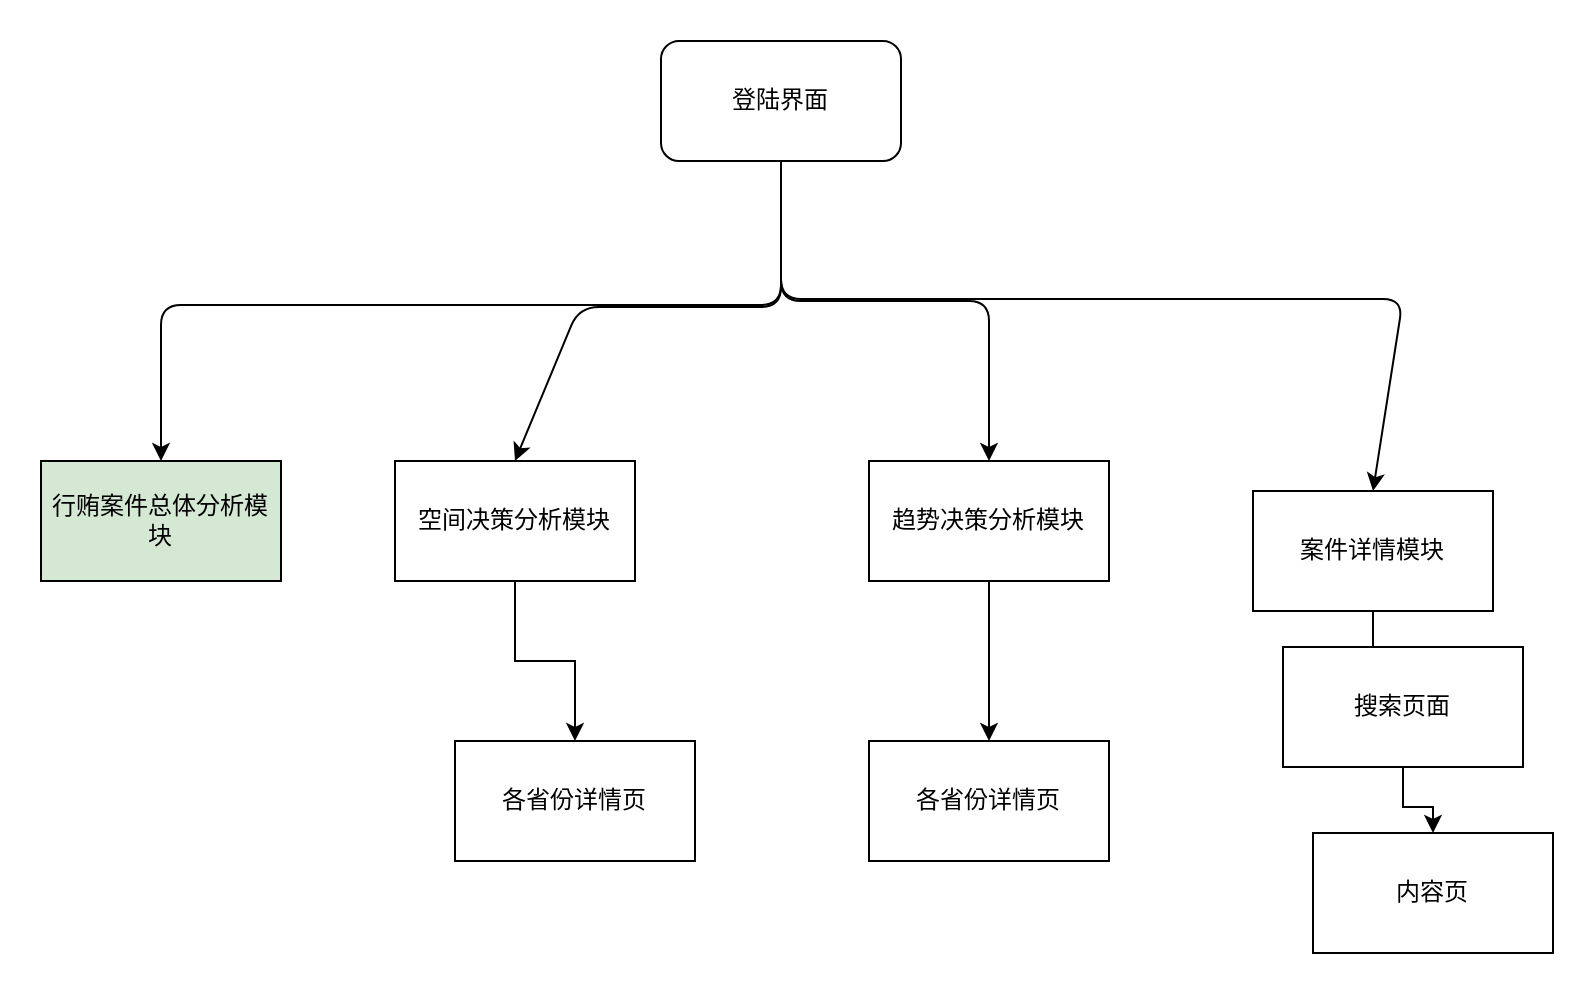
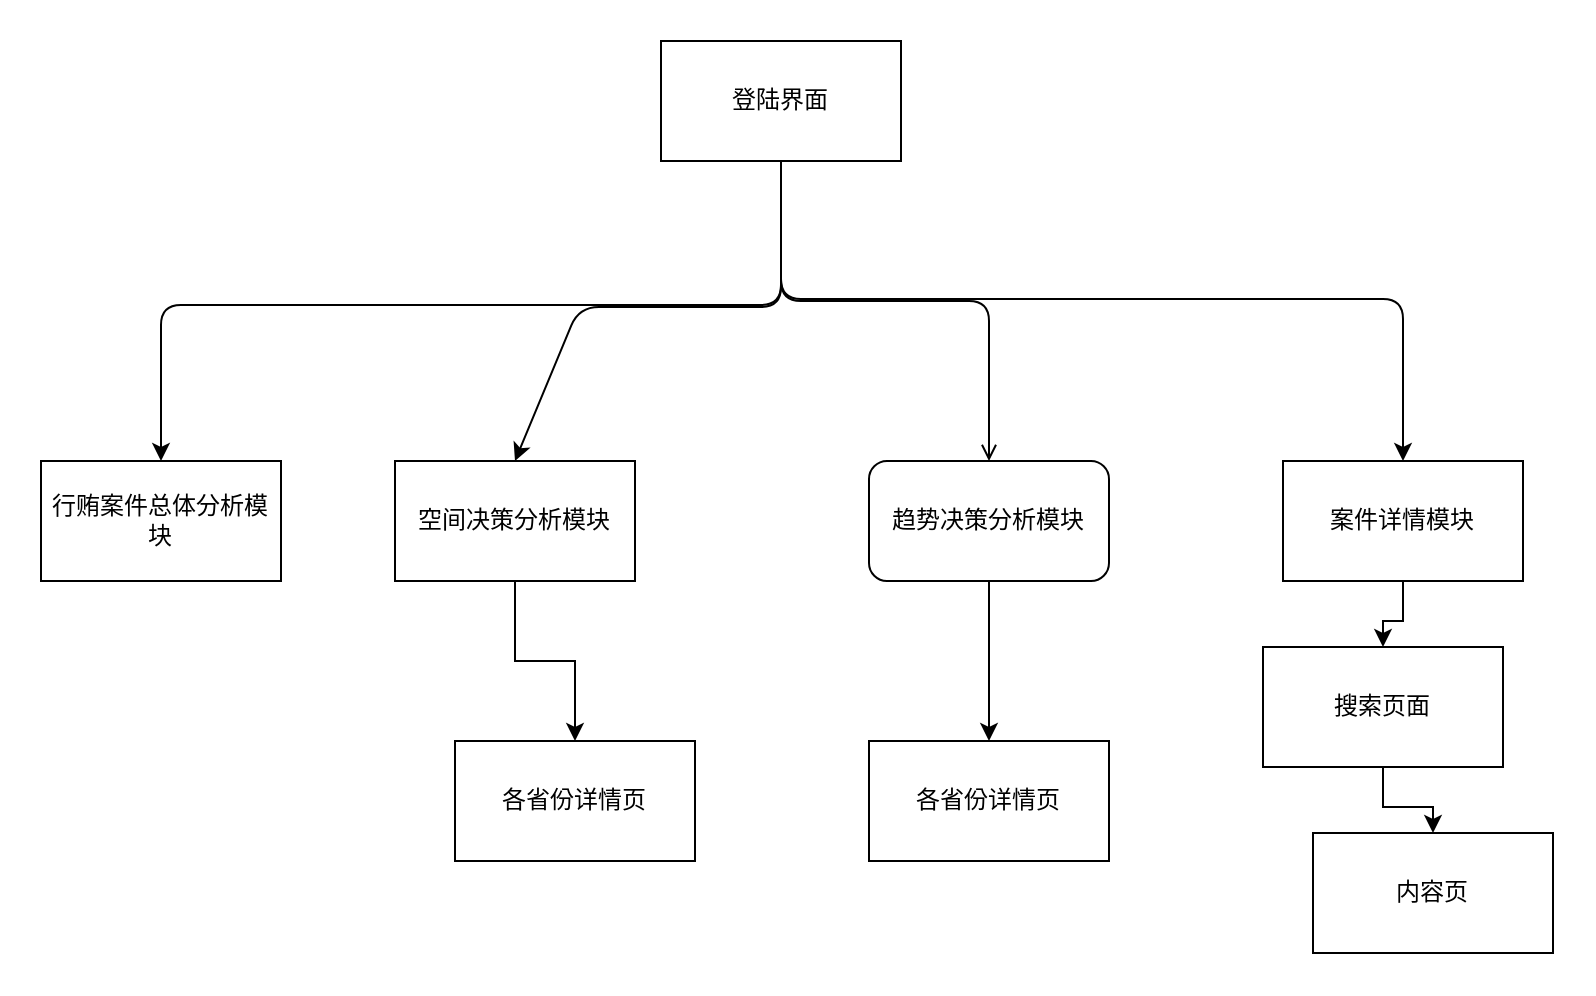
(781, 101) -> (781, 101)
(989, 446) -> (989, 448)
(161, 521) -> (161, 521)
(989, 521) -> (989, 521)
(1373, 551) -> (1403, 521)
(1403, 707) -> (1383, 707)
